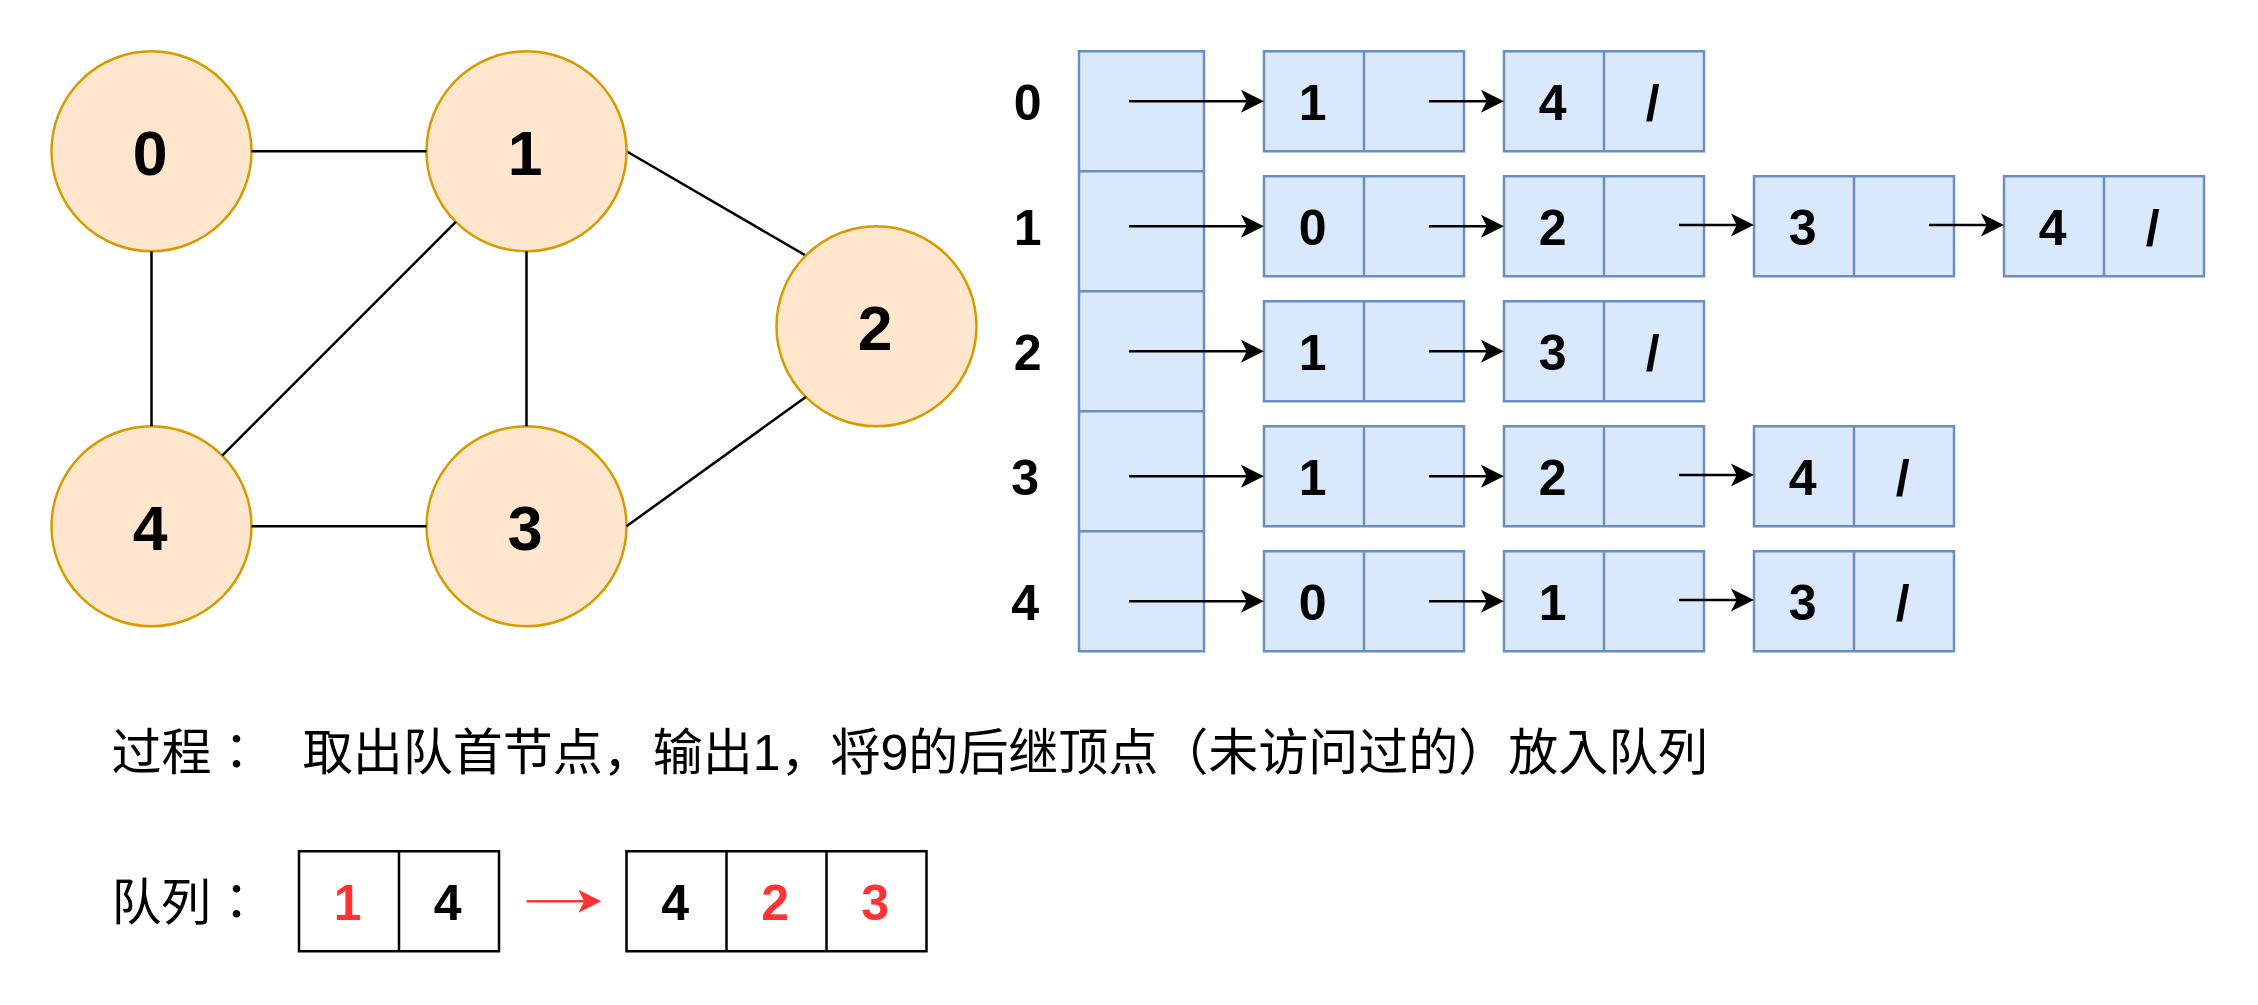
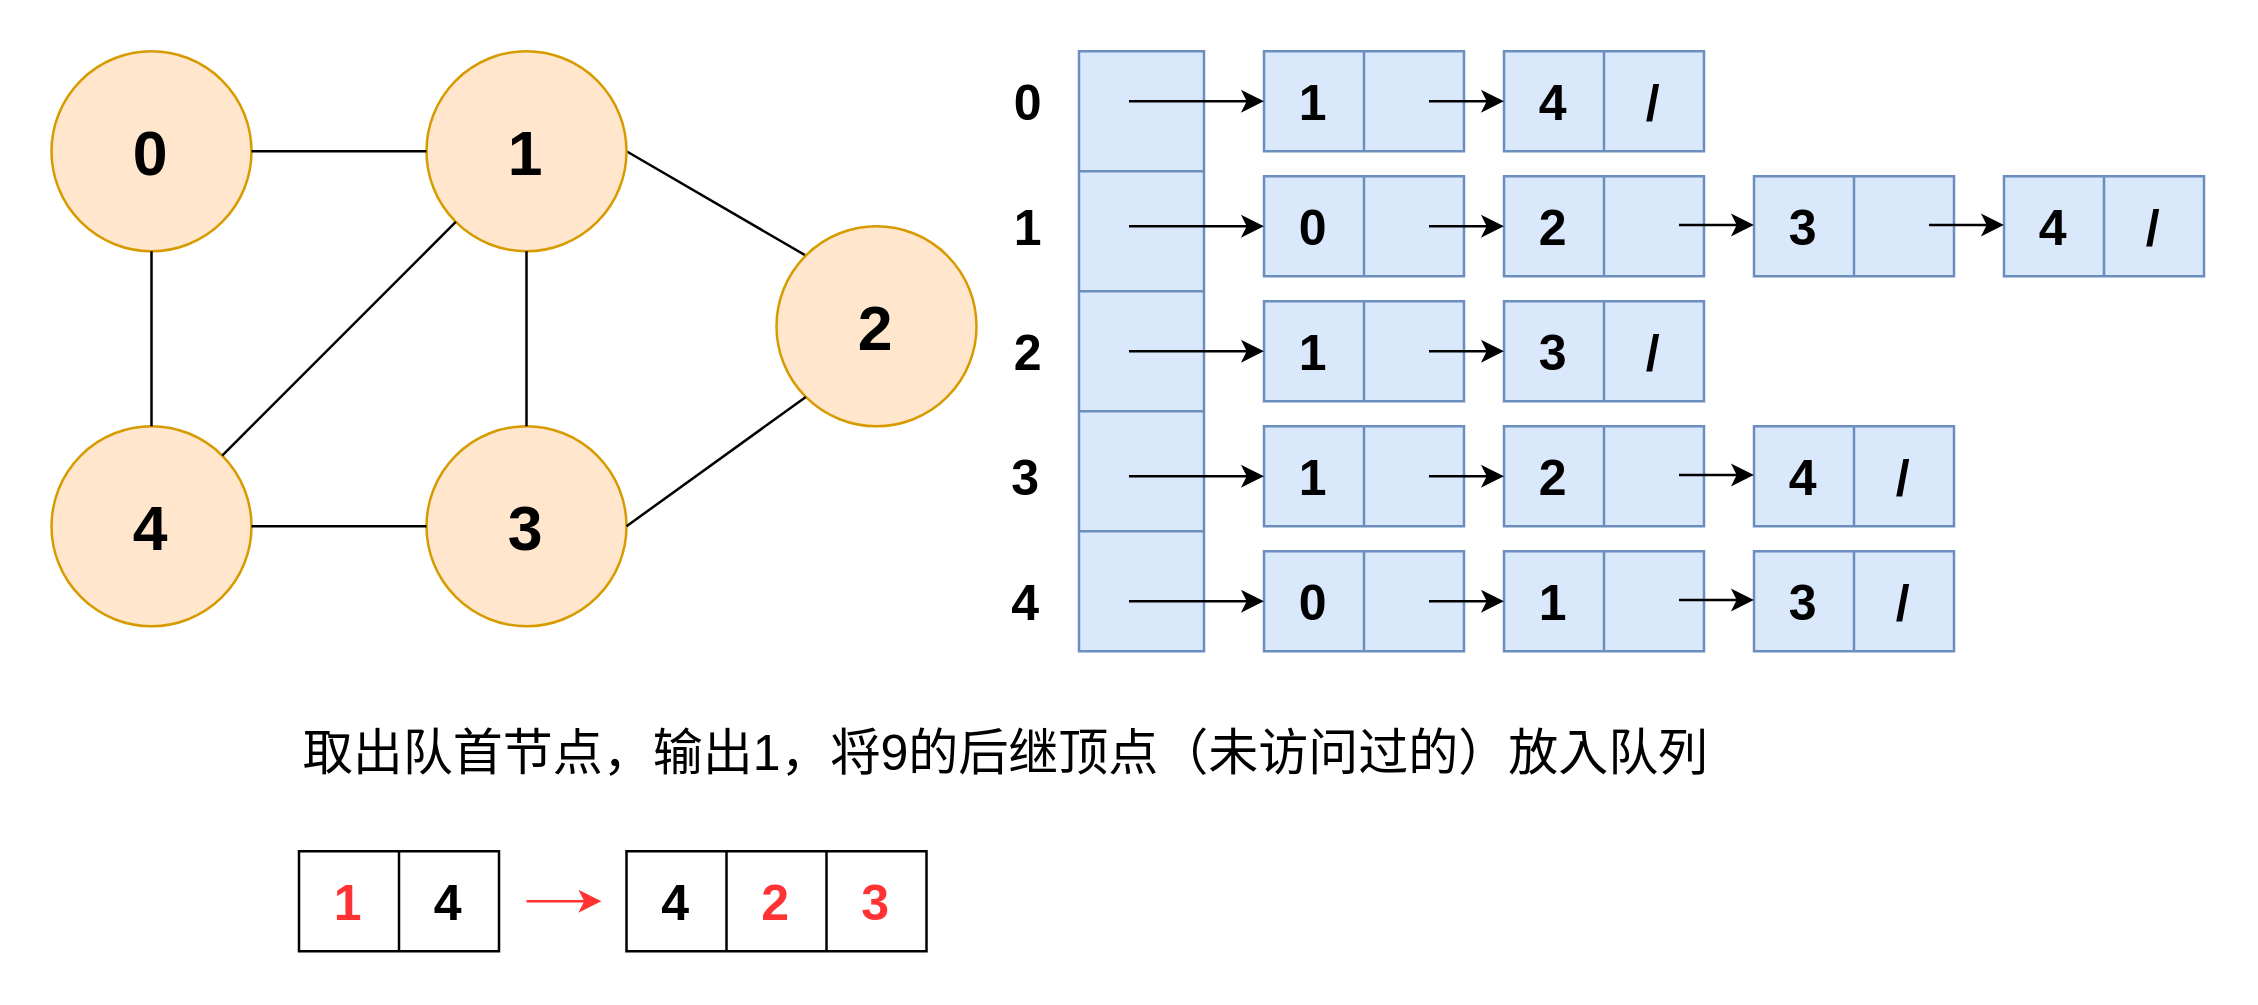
(188, 751) -> none
(188, 901) -> none
